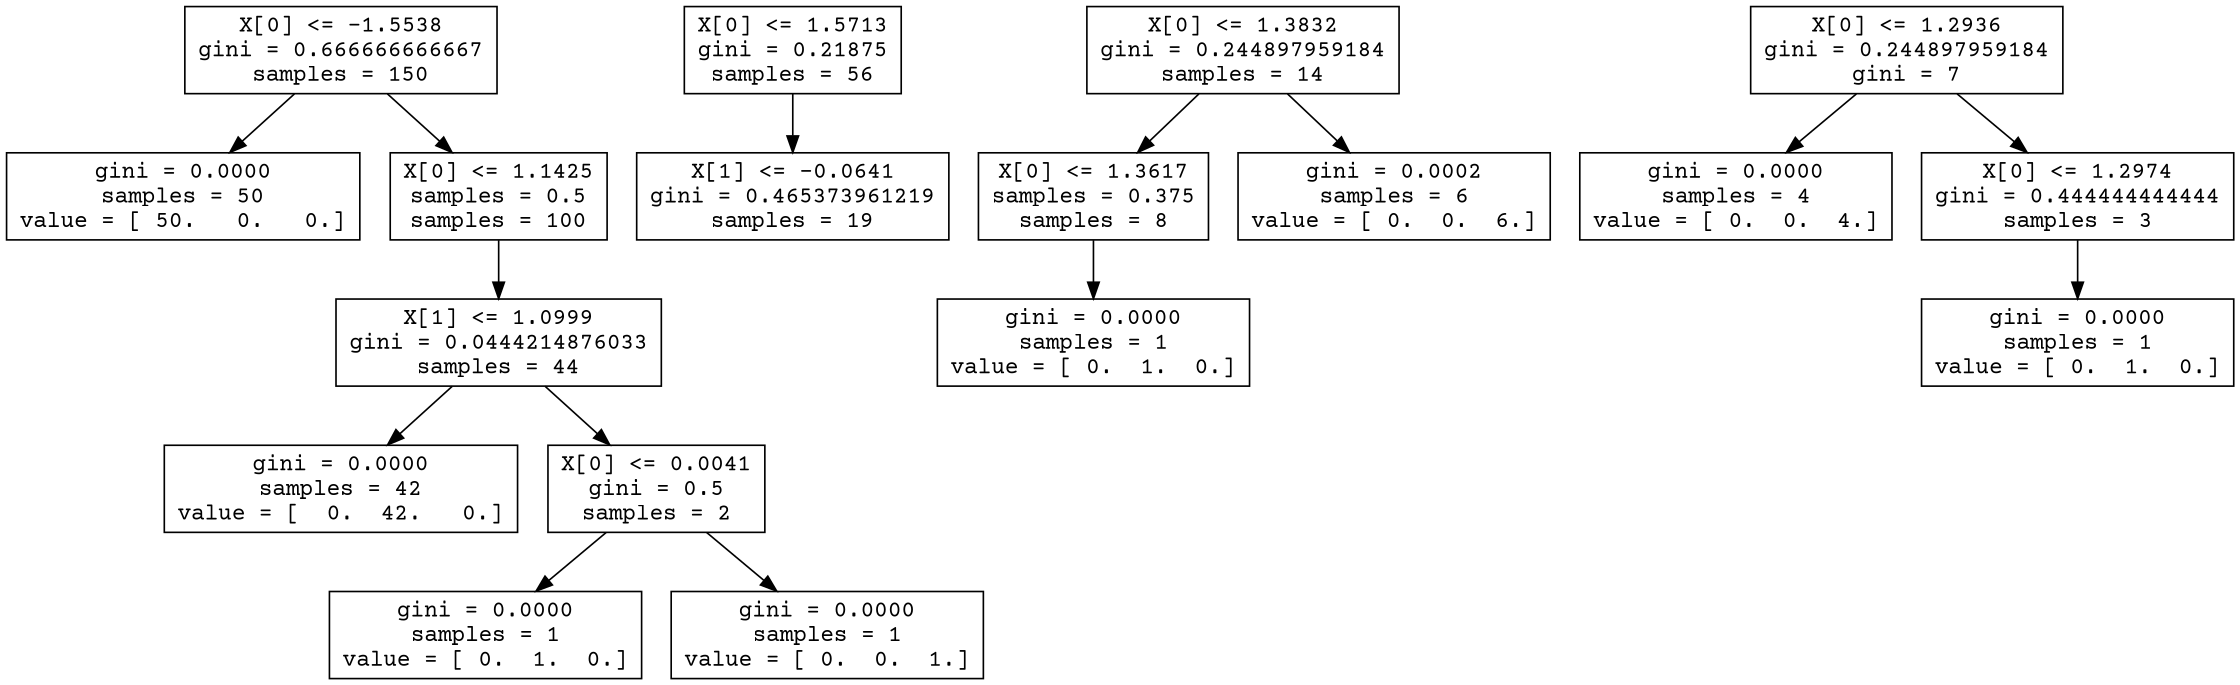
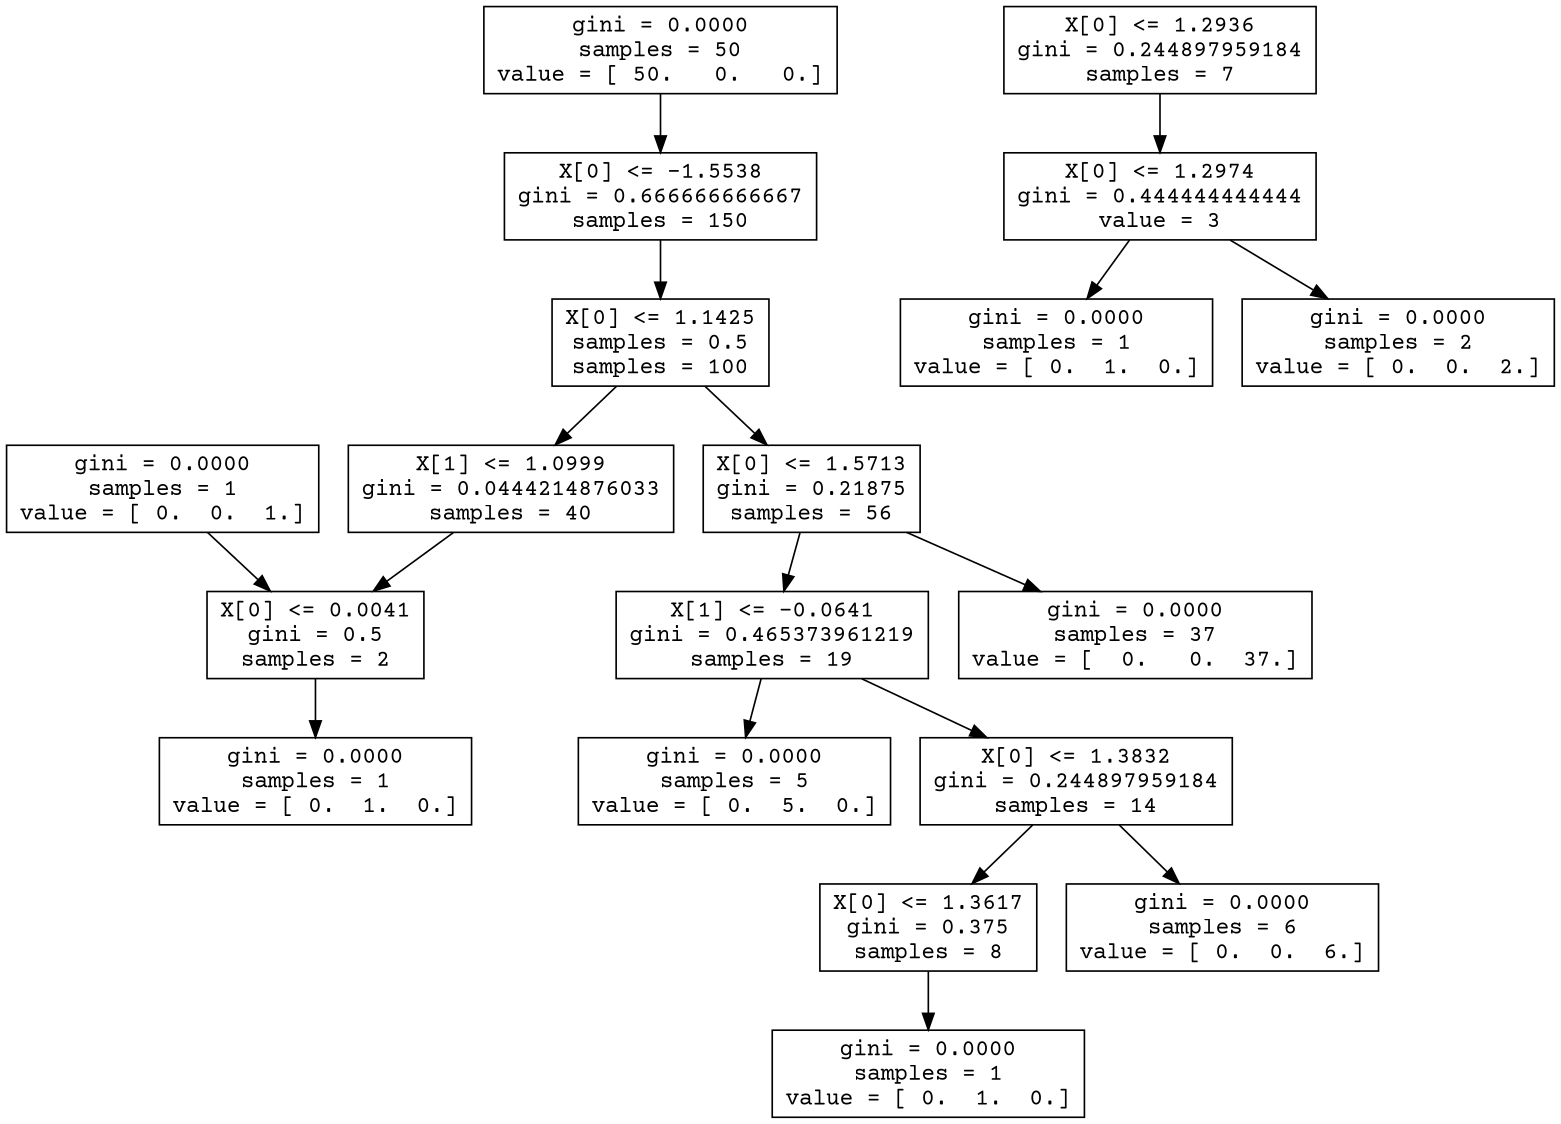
(1907, 50) -> (1160, 50)
(268, 118) -> (661, 115)
(1093, 196) -> (928, 928)
(1394, 196) -> (1222, 928)
(1736, 196) -> none
(2078, 196) -> (1160, 196)
(499, 343) -> (511, 489)
none -> (1398, 343)
none -> (730, 410)
(341, 489) -> none
(735, 556) -> (233, 556)
none -> (1135, 635)
none -> (917, 705)
none -> (734, 781)
